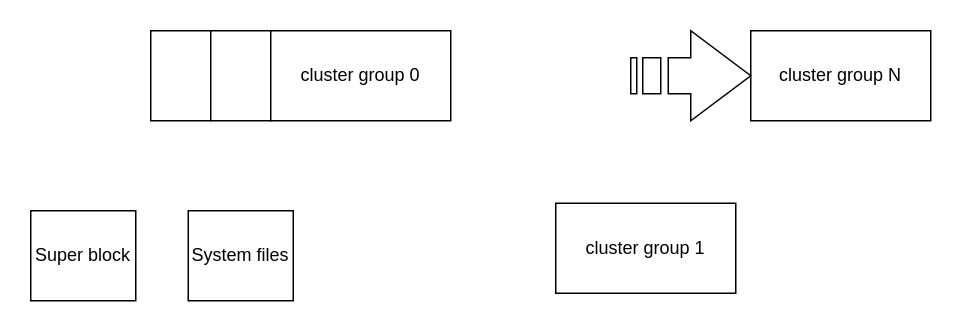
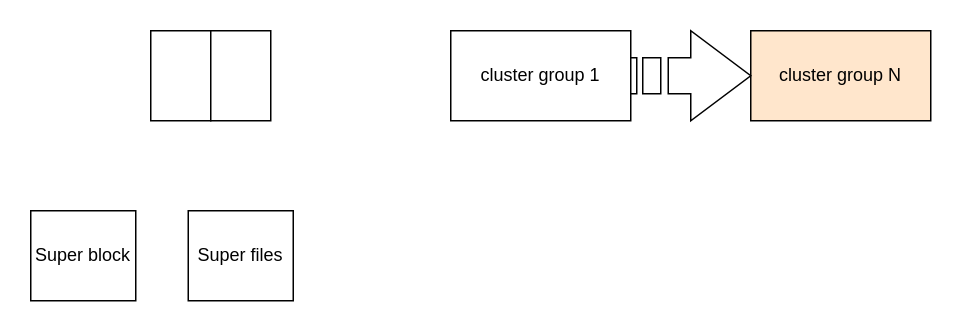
(361, 76) -> none
(841, 76) -> (841, 76)
(646, 248) -> (541, 76)
(241, 256) -> (241, 256)
